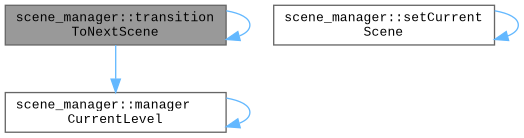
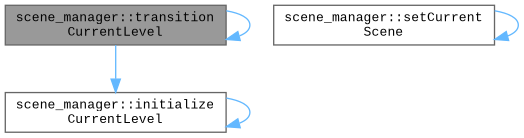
(116, 25) -> (116, 25)
(116, 112) -> (116, 112)
